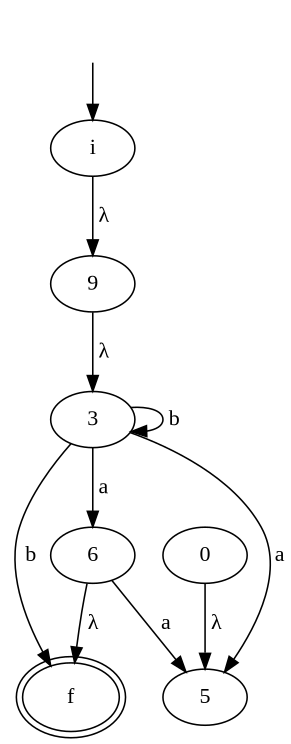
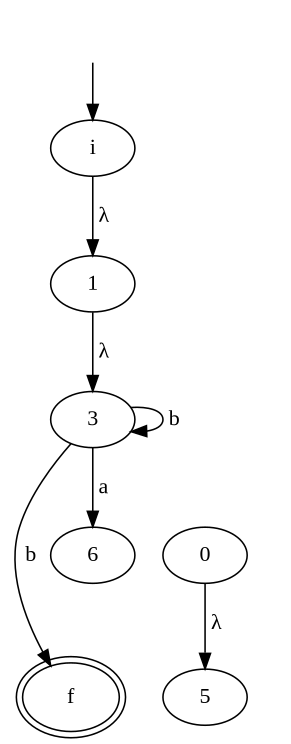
(93, 284) -> (93, 284)
(255, 518) -> none
(81, 615) -> none
(144, 620) -> none
